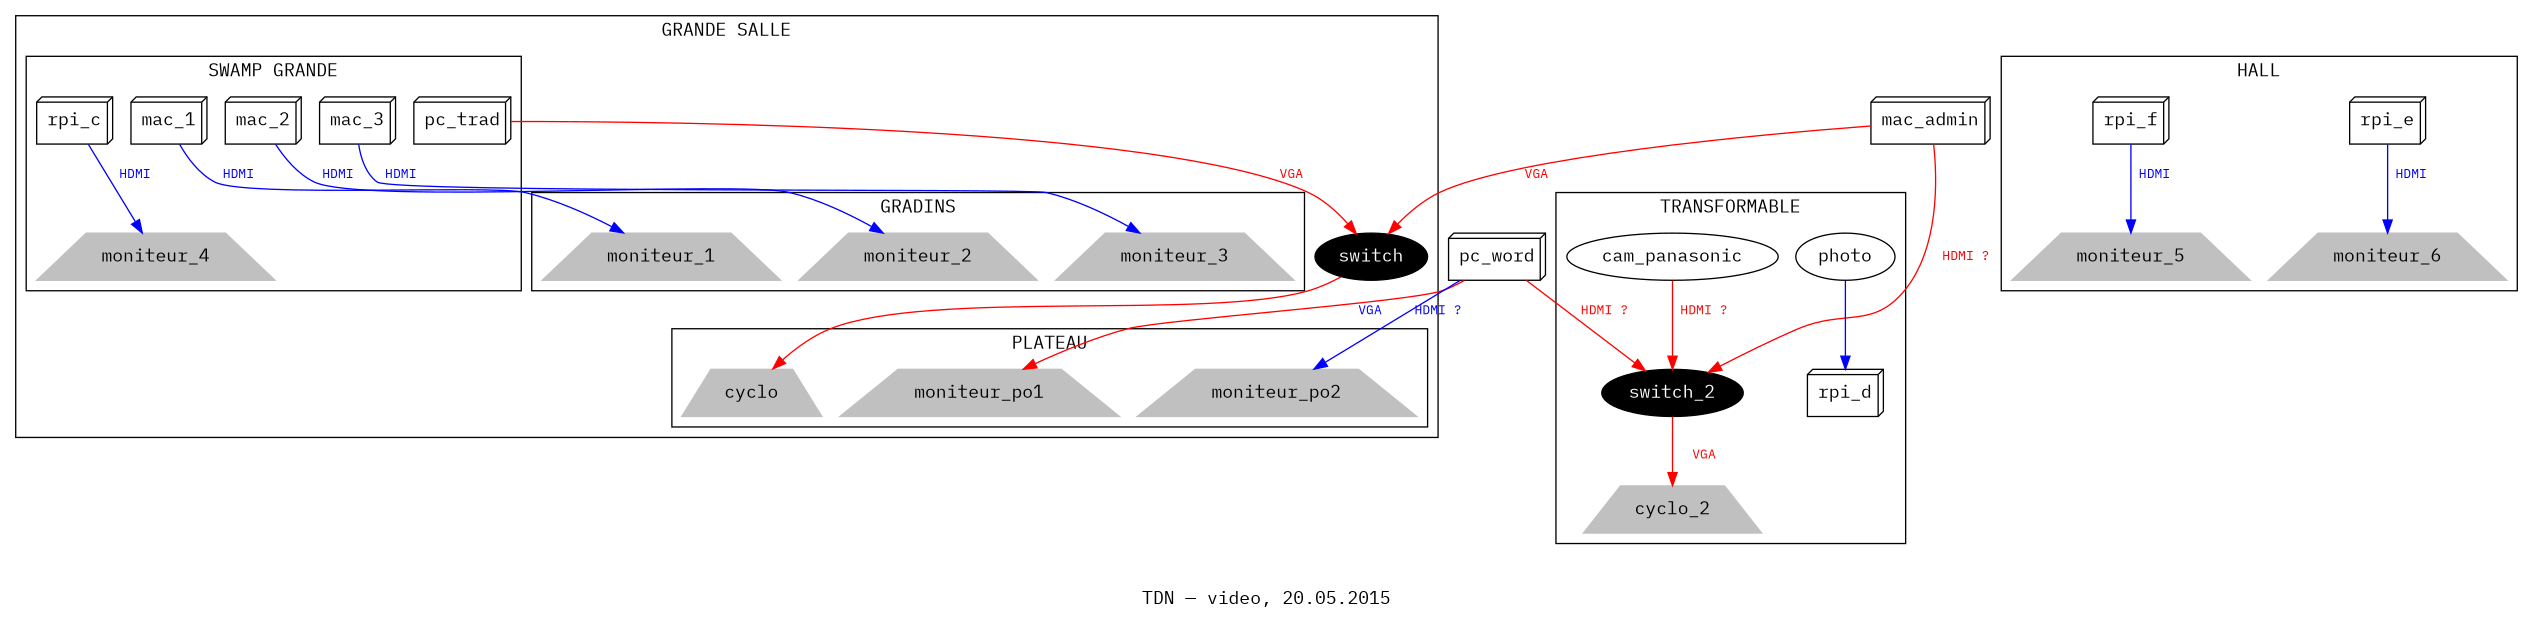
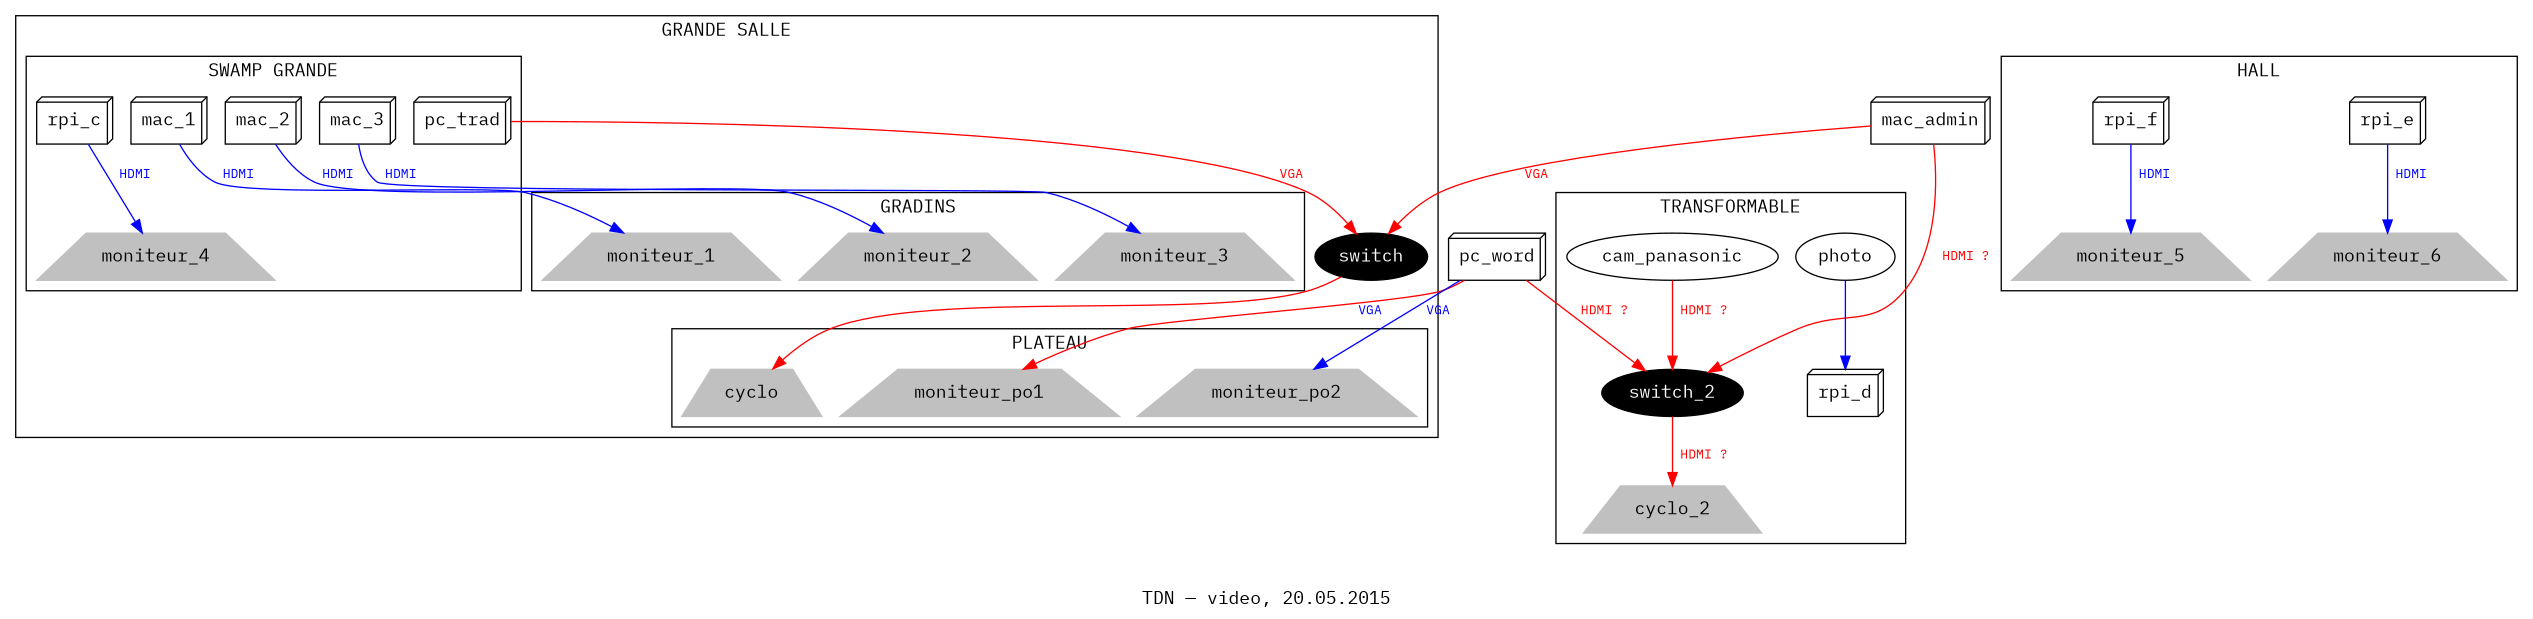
(1435, 311) -> (1435, 311)
(1701, 455) -> (1701, 455)
